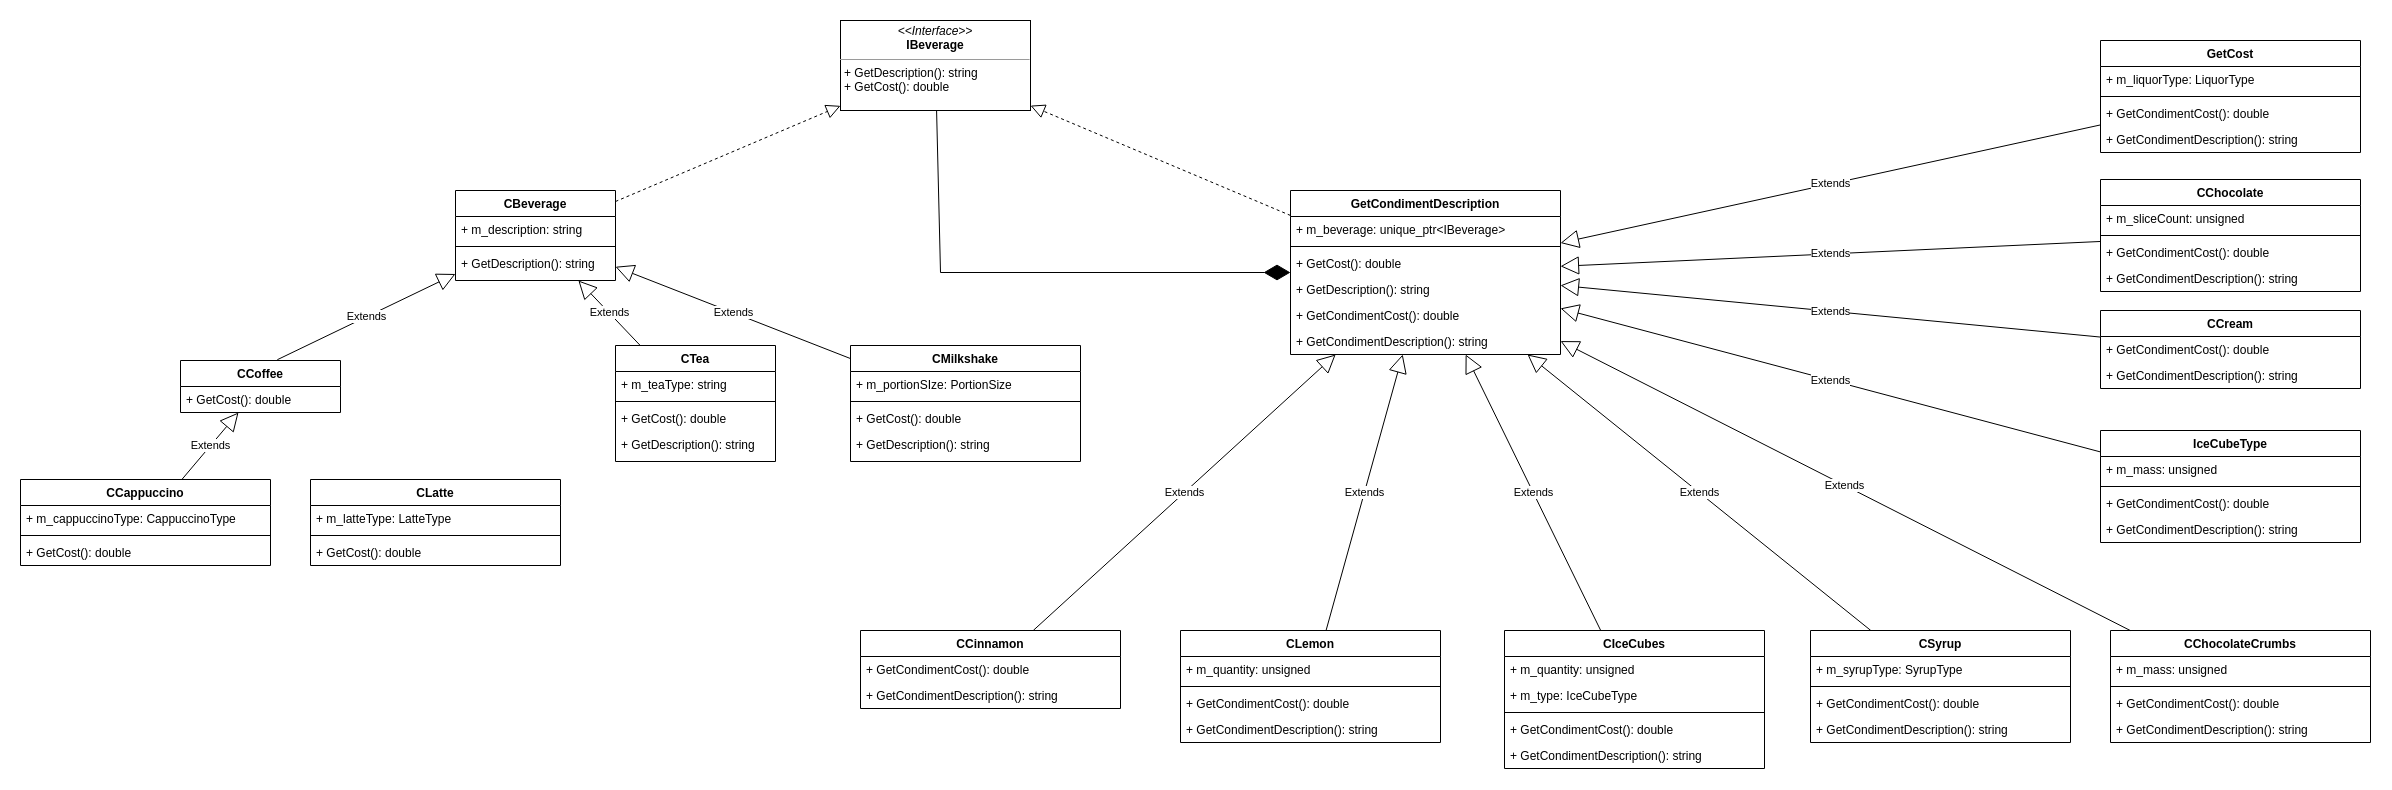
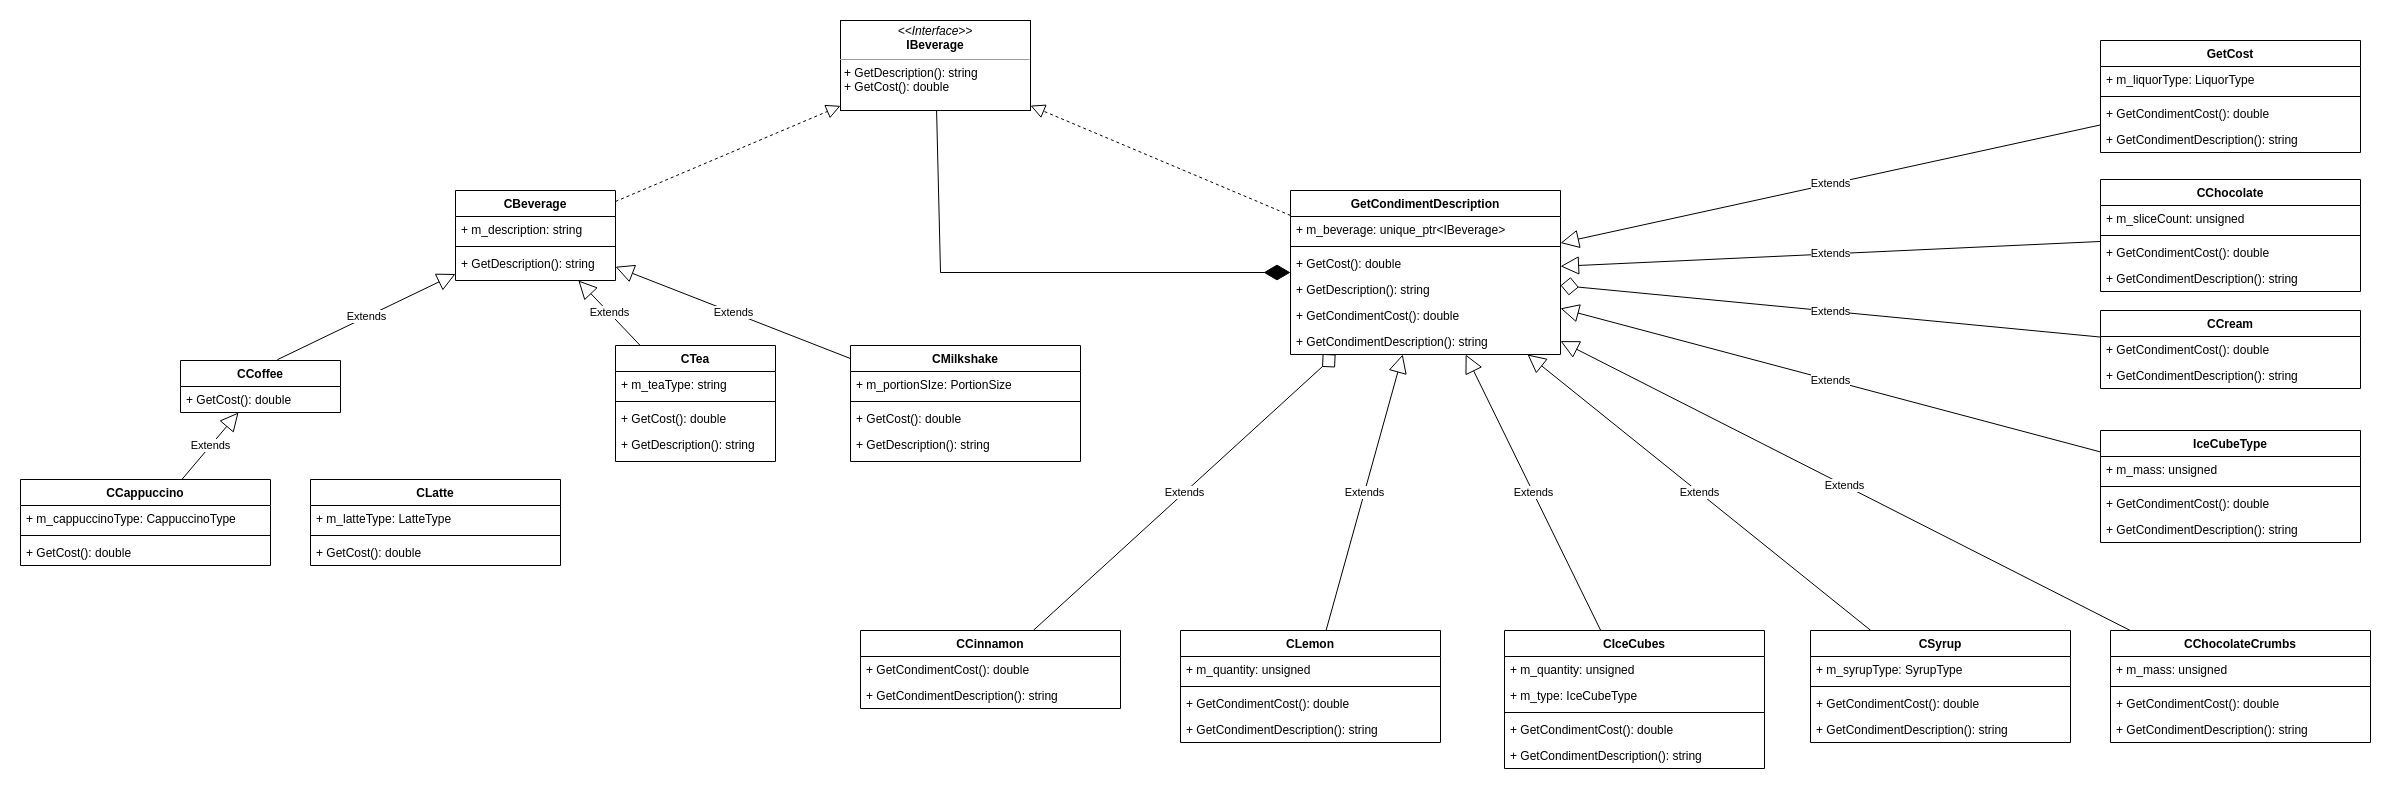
(1580, 287) -> (1579, 287)
(1321, 368) -> (1321, 368)
